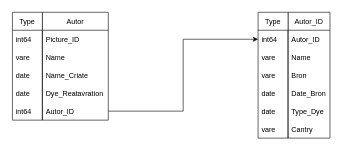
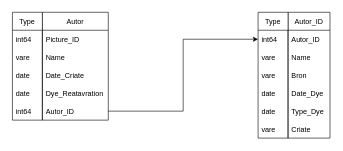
(67, 76) -> (67, 76)
(310, 94) -> (308, 94)
(304, 130) -> (303, 130)
